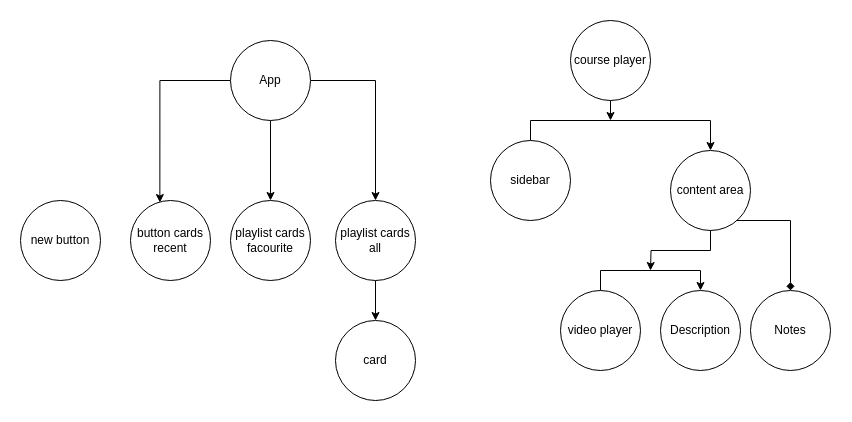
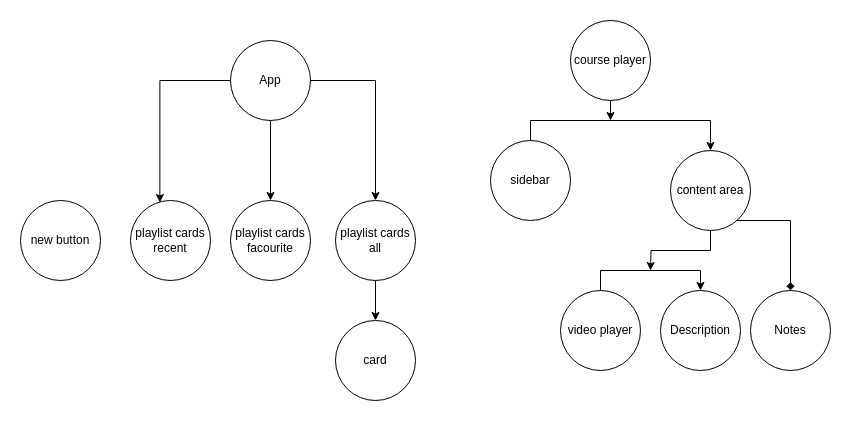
(171, 241) -> (171, 241)
